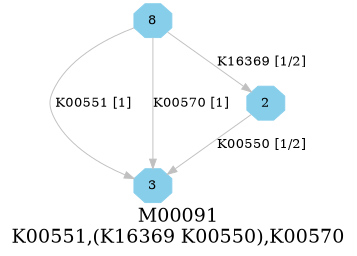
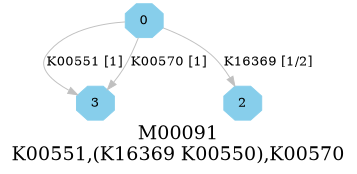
(153, 21) -> (144, 21)
(213, 142) -> none
